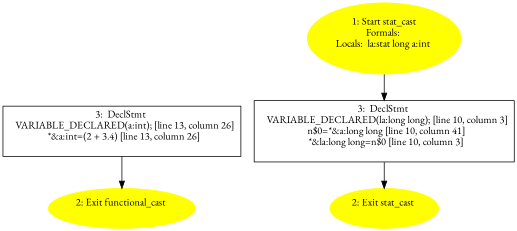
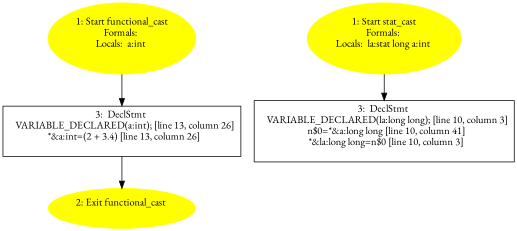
none -> (122, 38)
(384, 208) -> none
